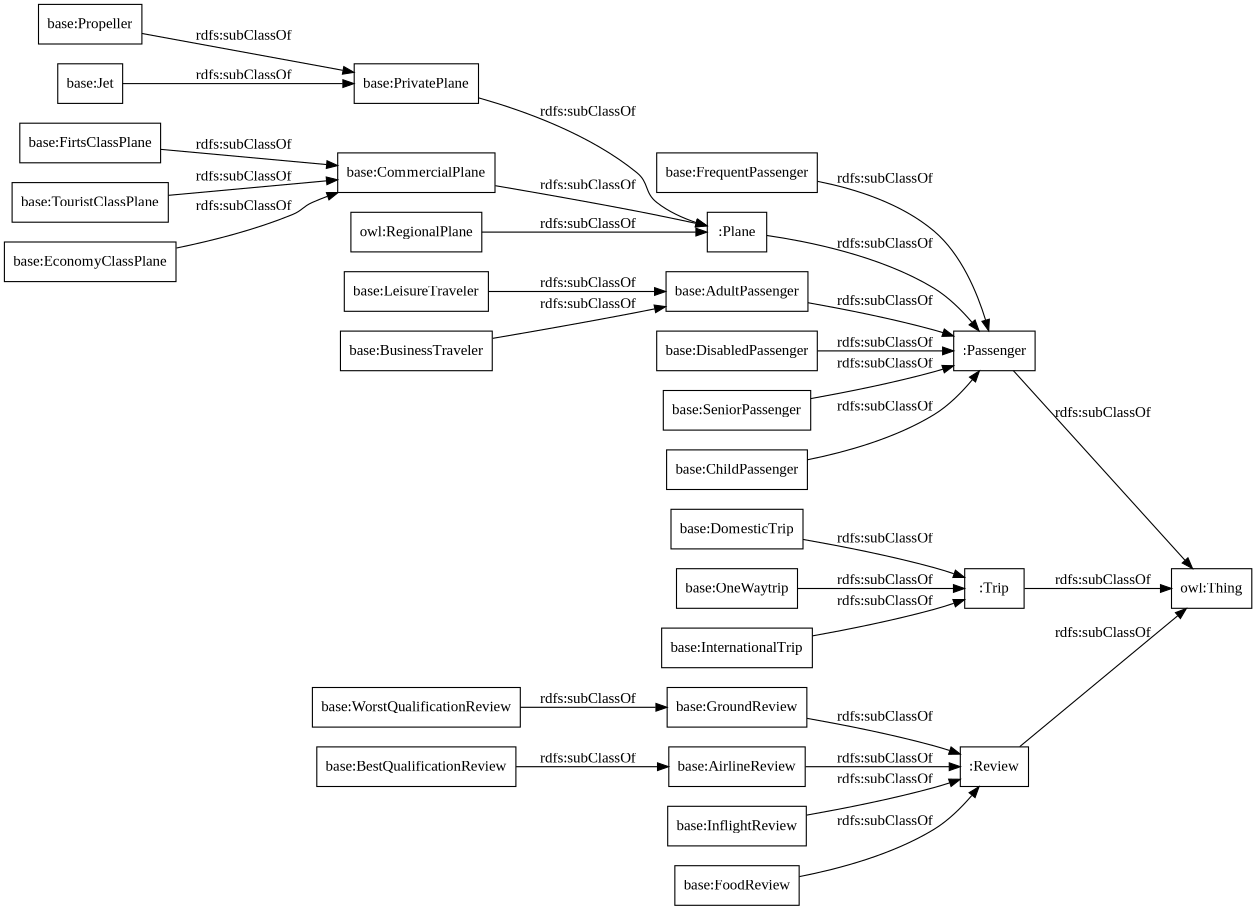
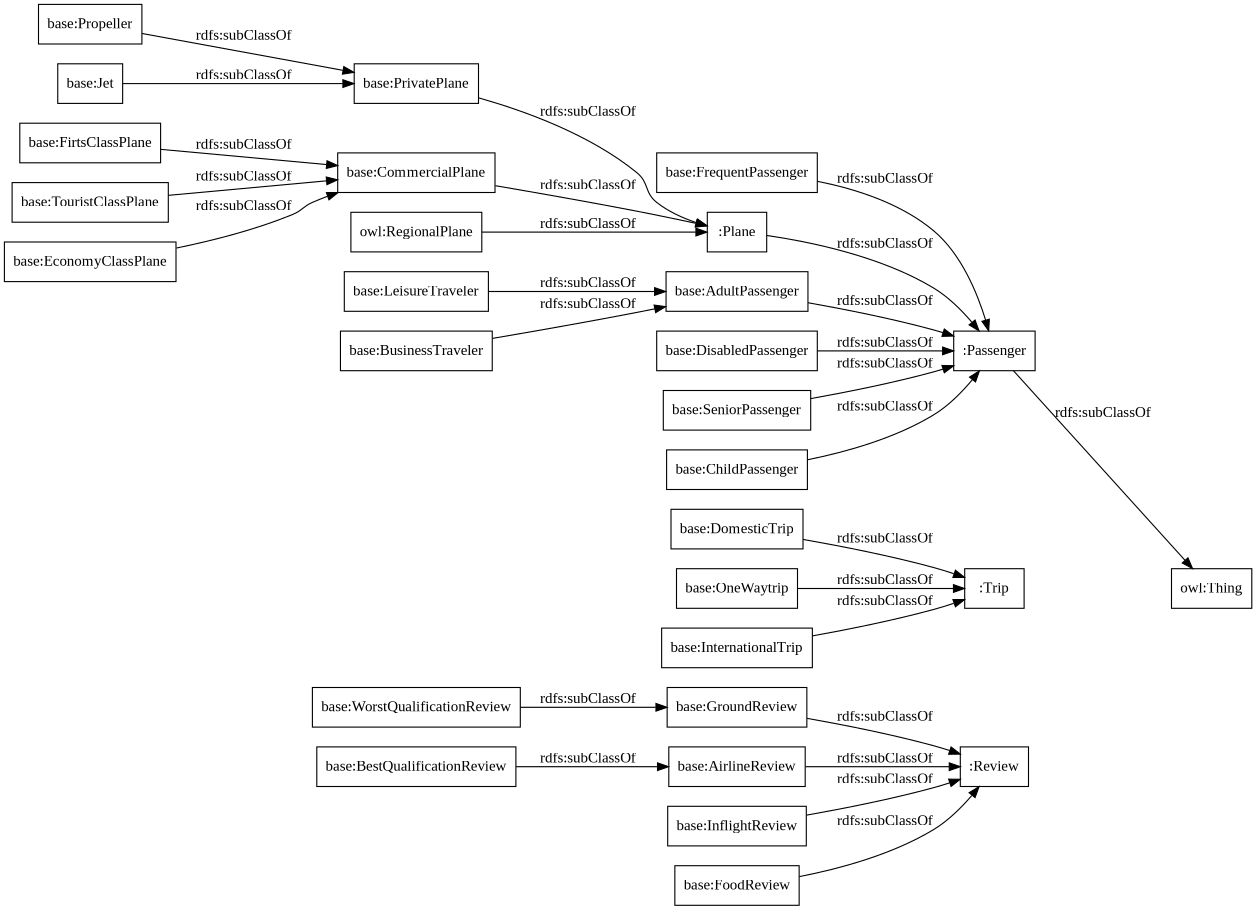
(1092, 588) -> none
(1099, 681) -> none
